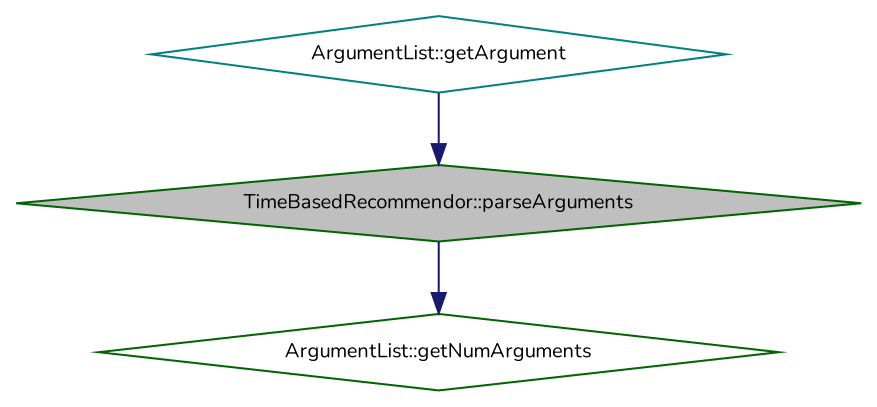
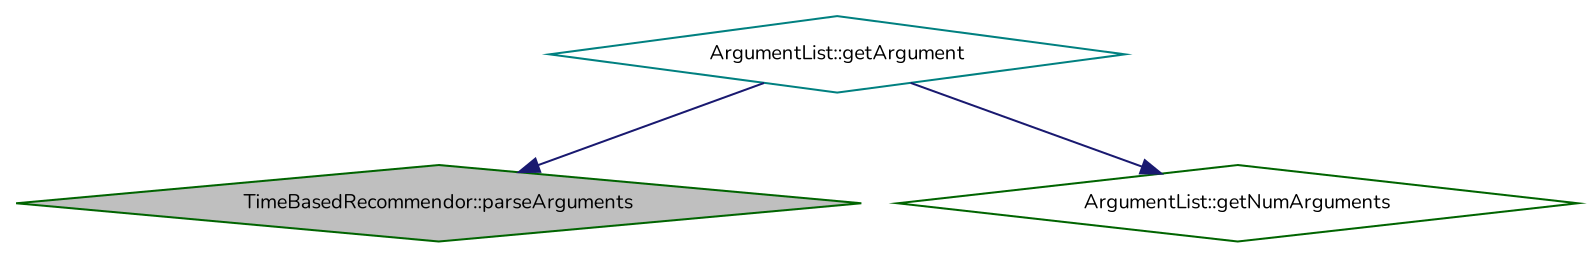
(439, 267) -> (1026, 125)
